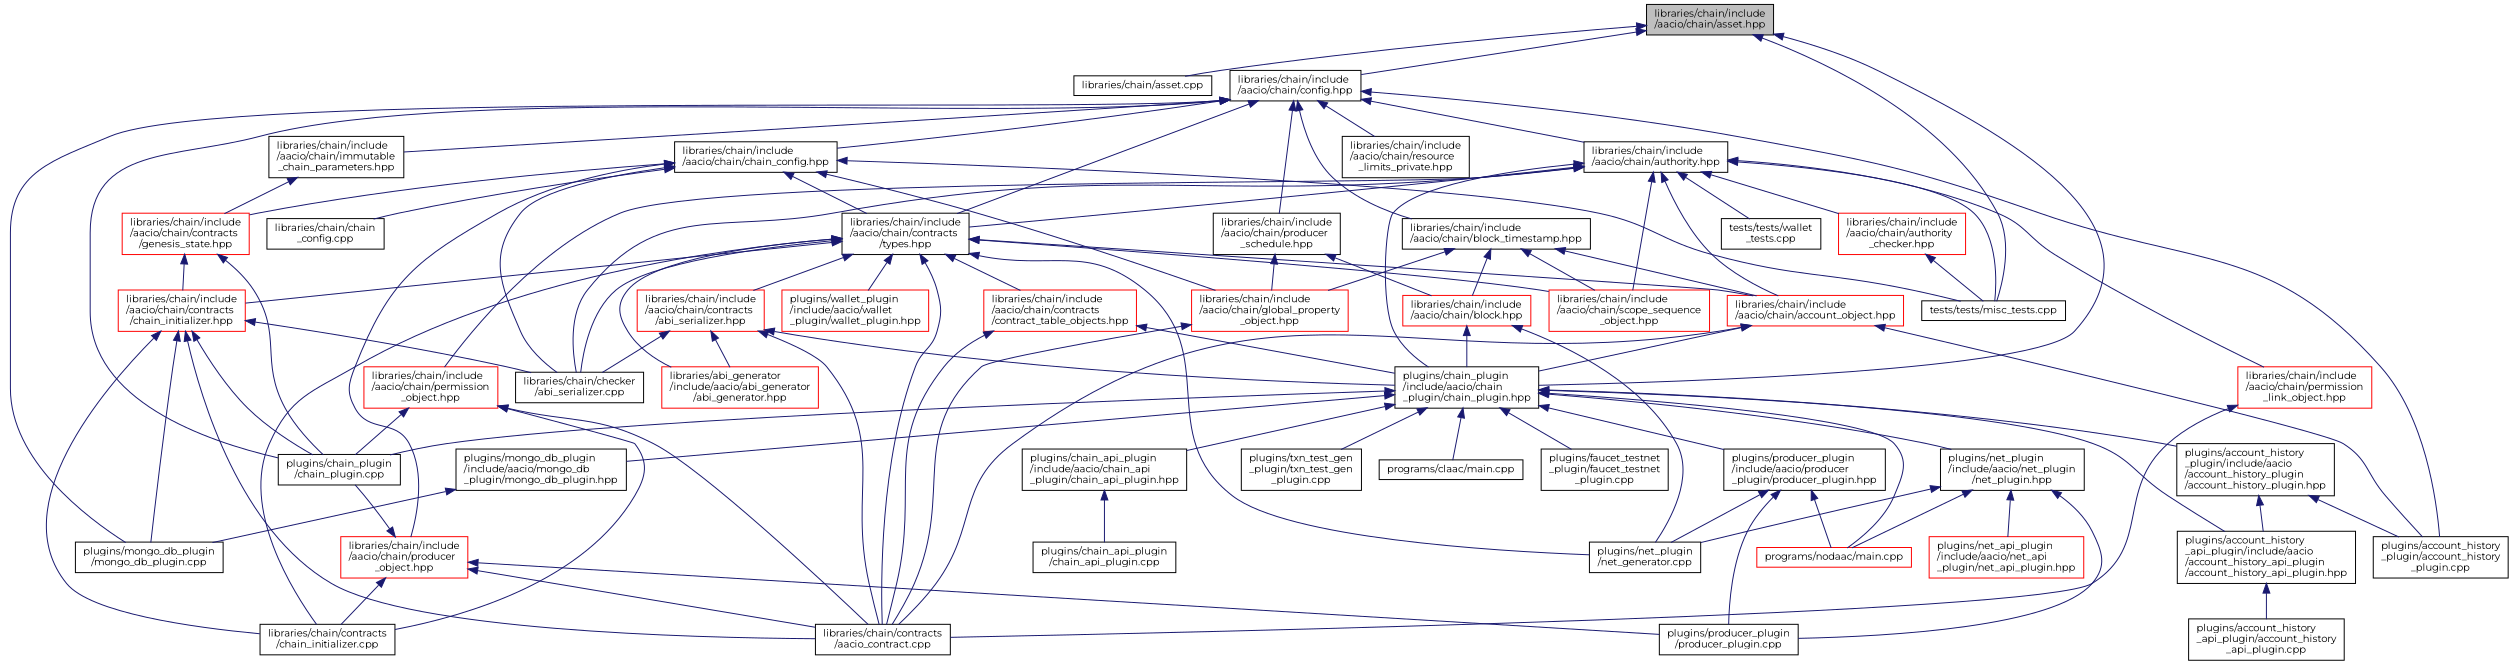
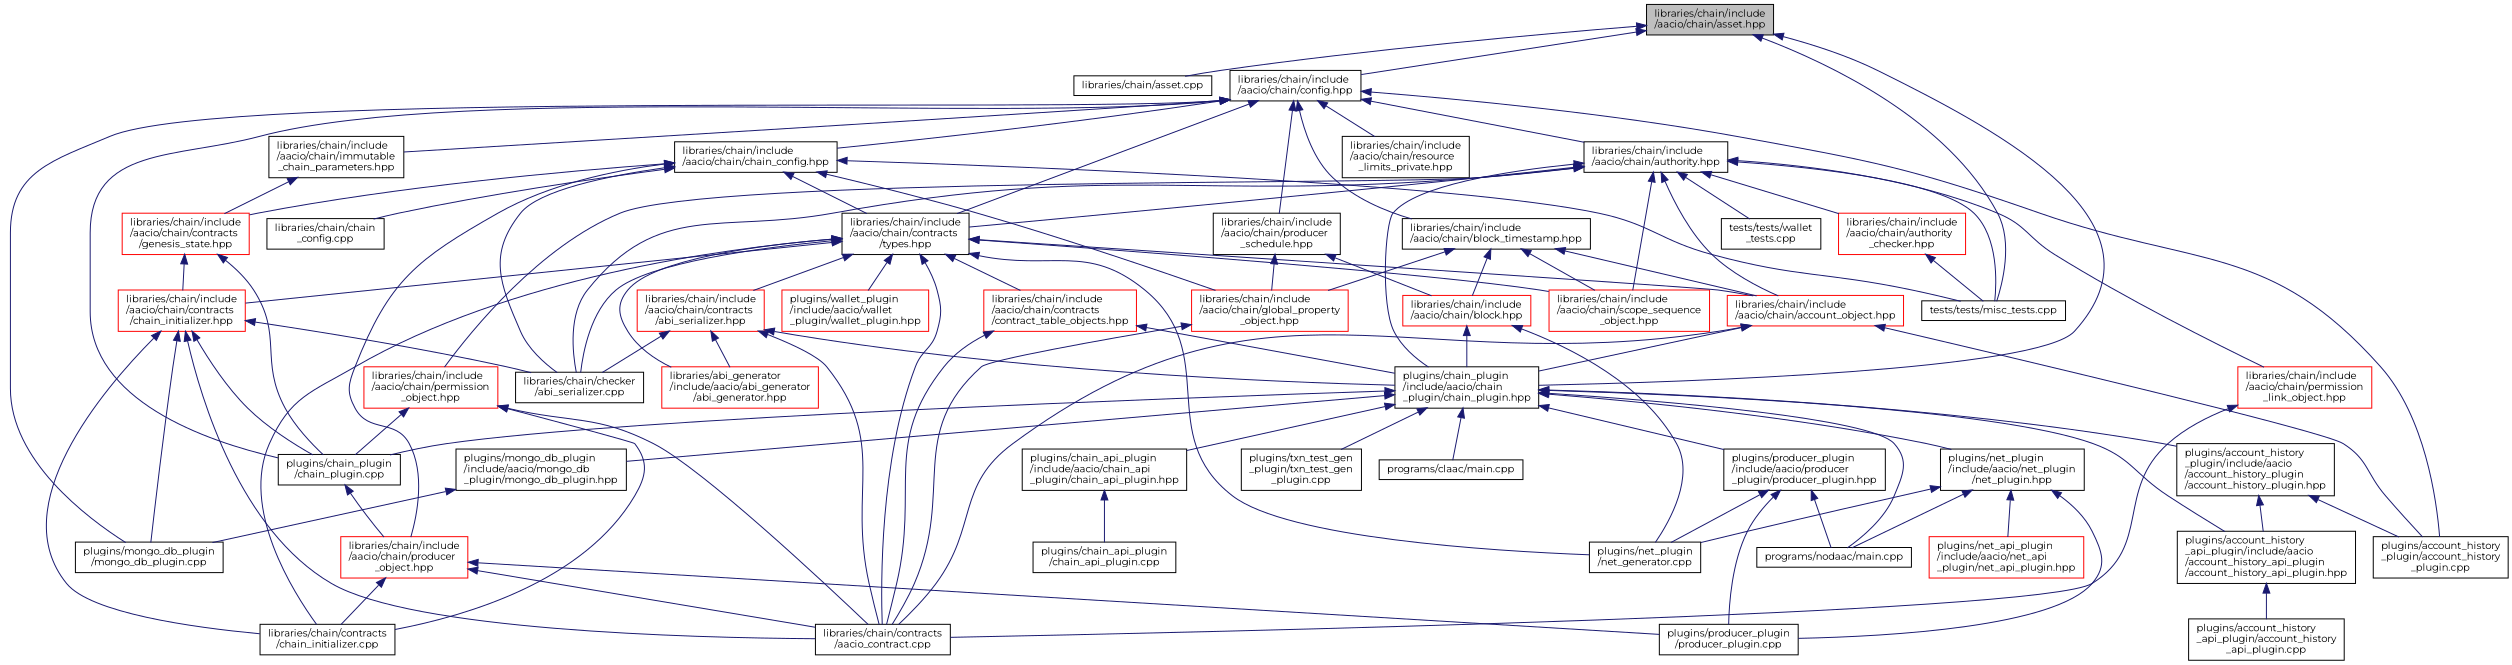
(1605, 470) -> none
(369, 502) -> (367, 516)
(1834, 557) -> (1834, 557)
